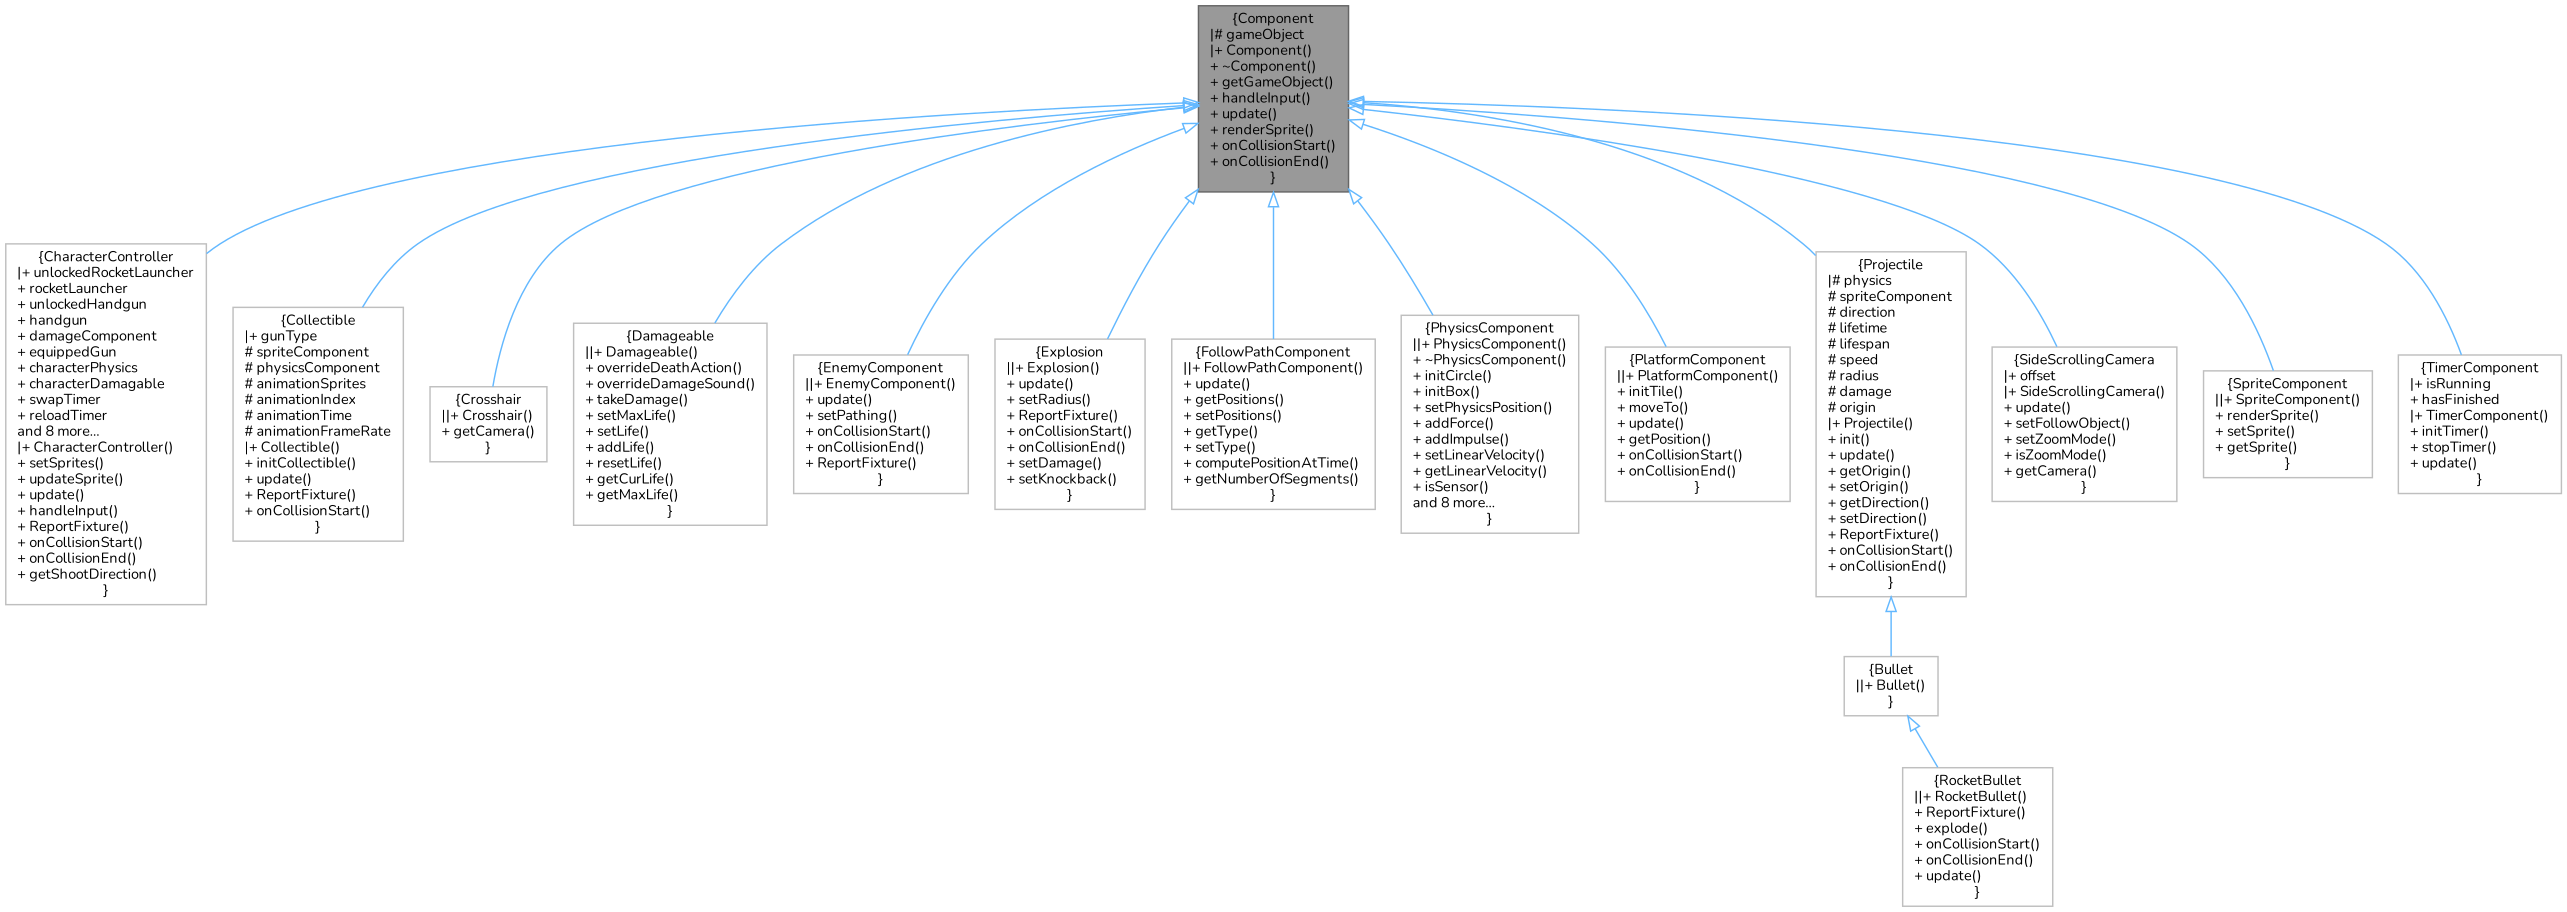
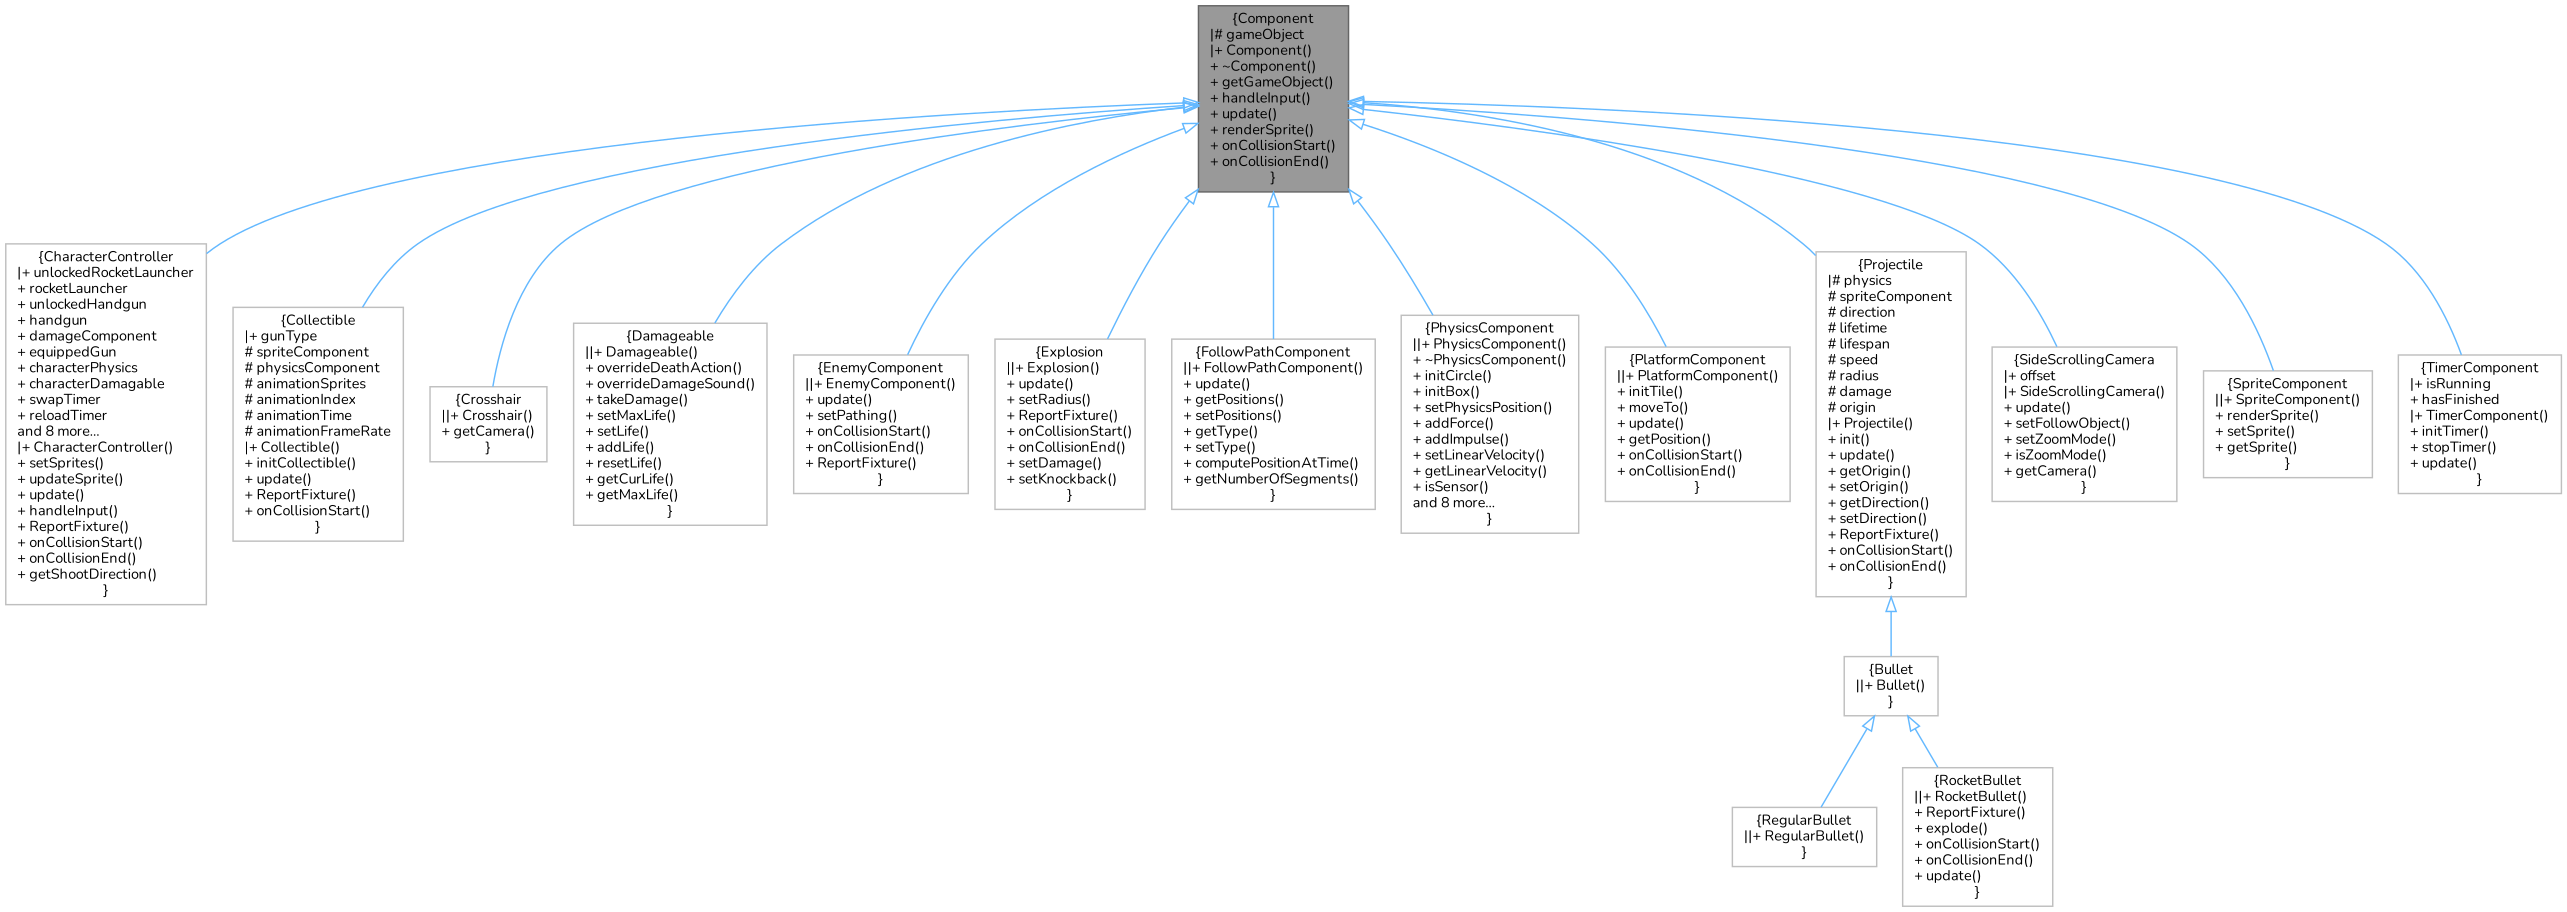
none -> (1805, 837)
